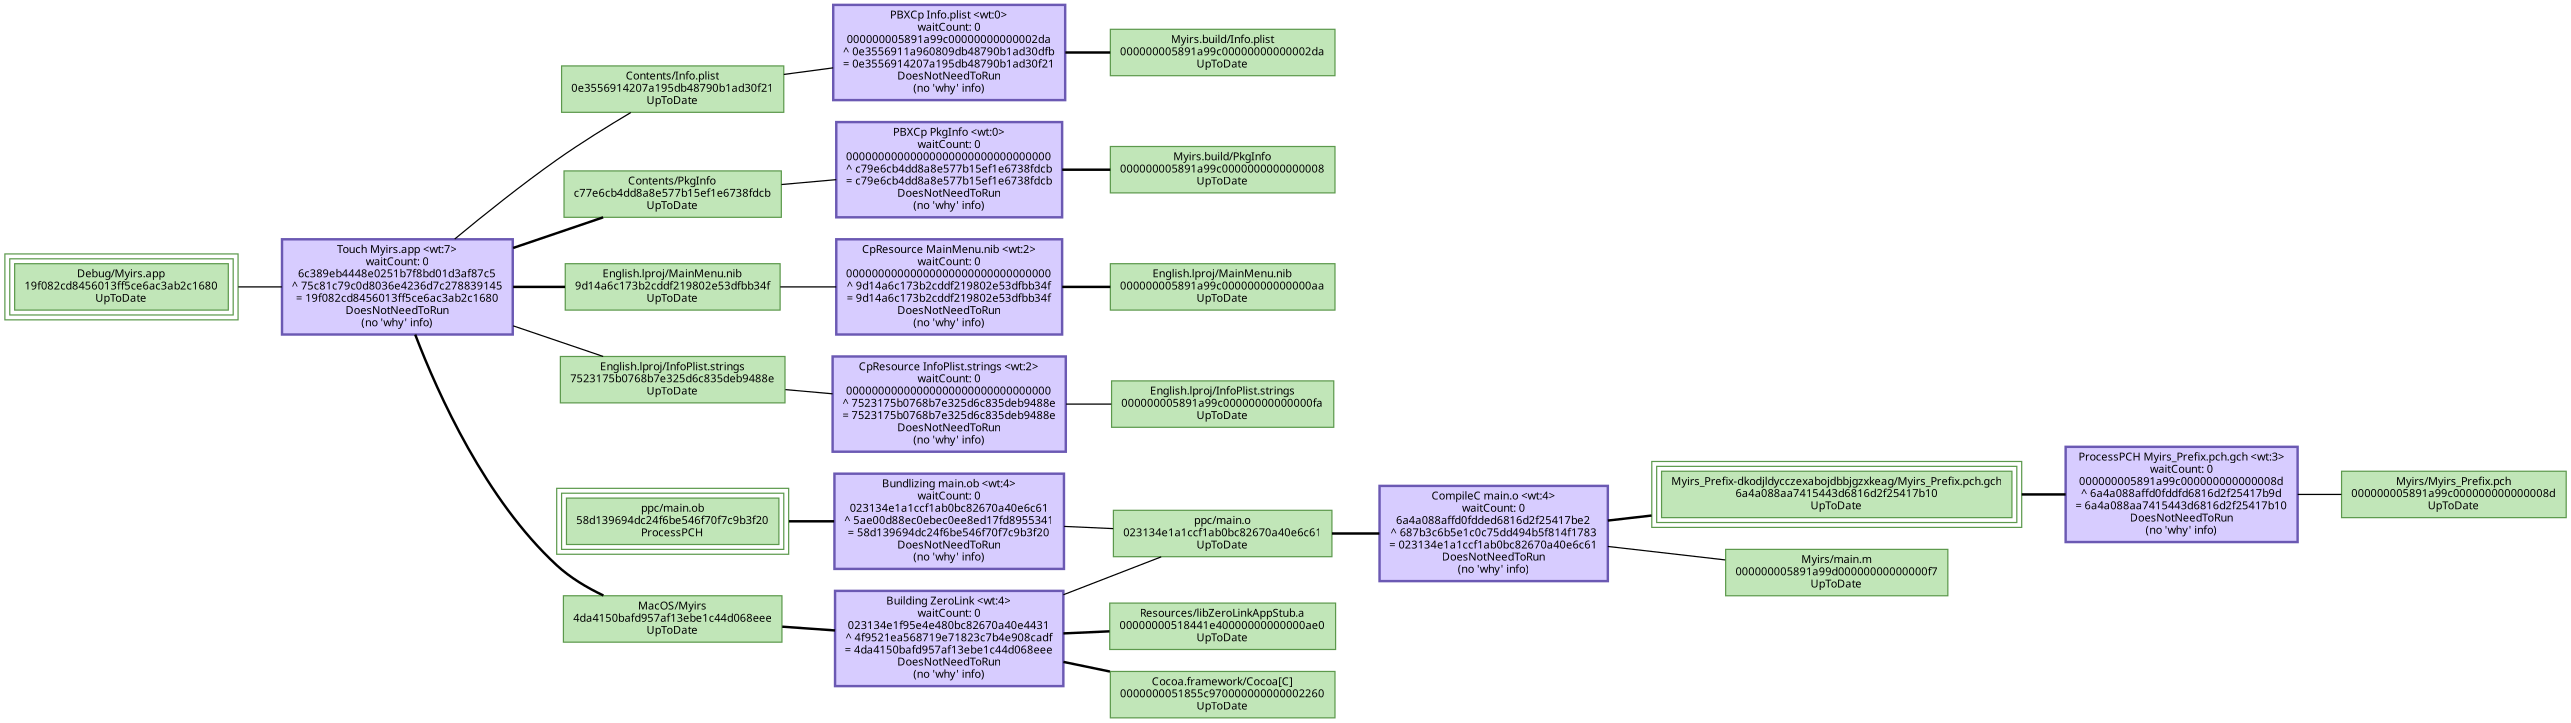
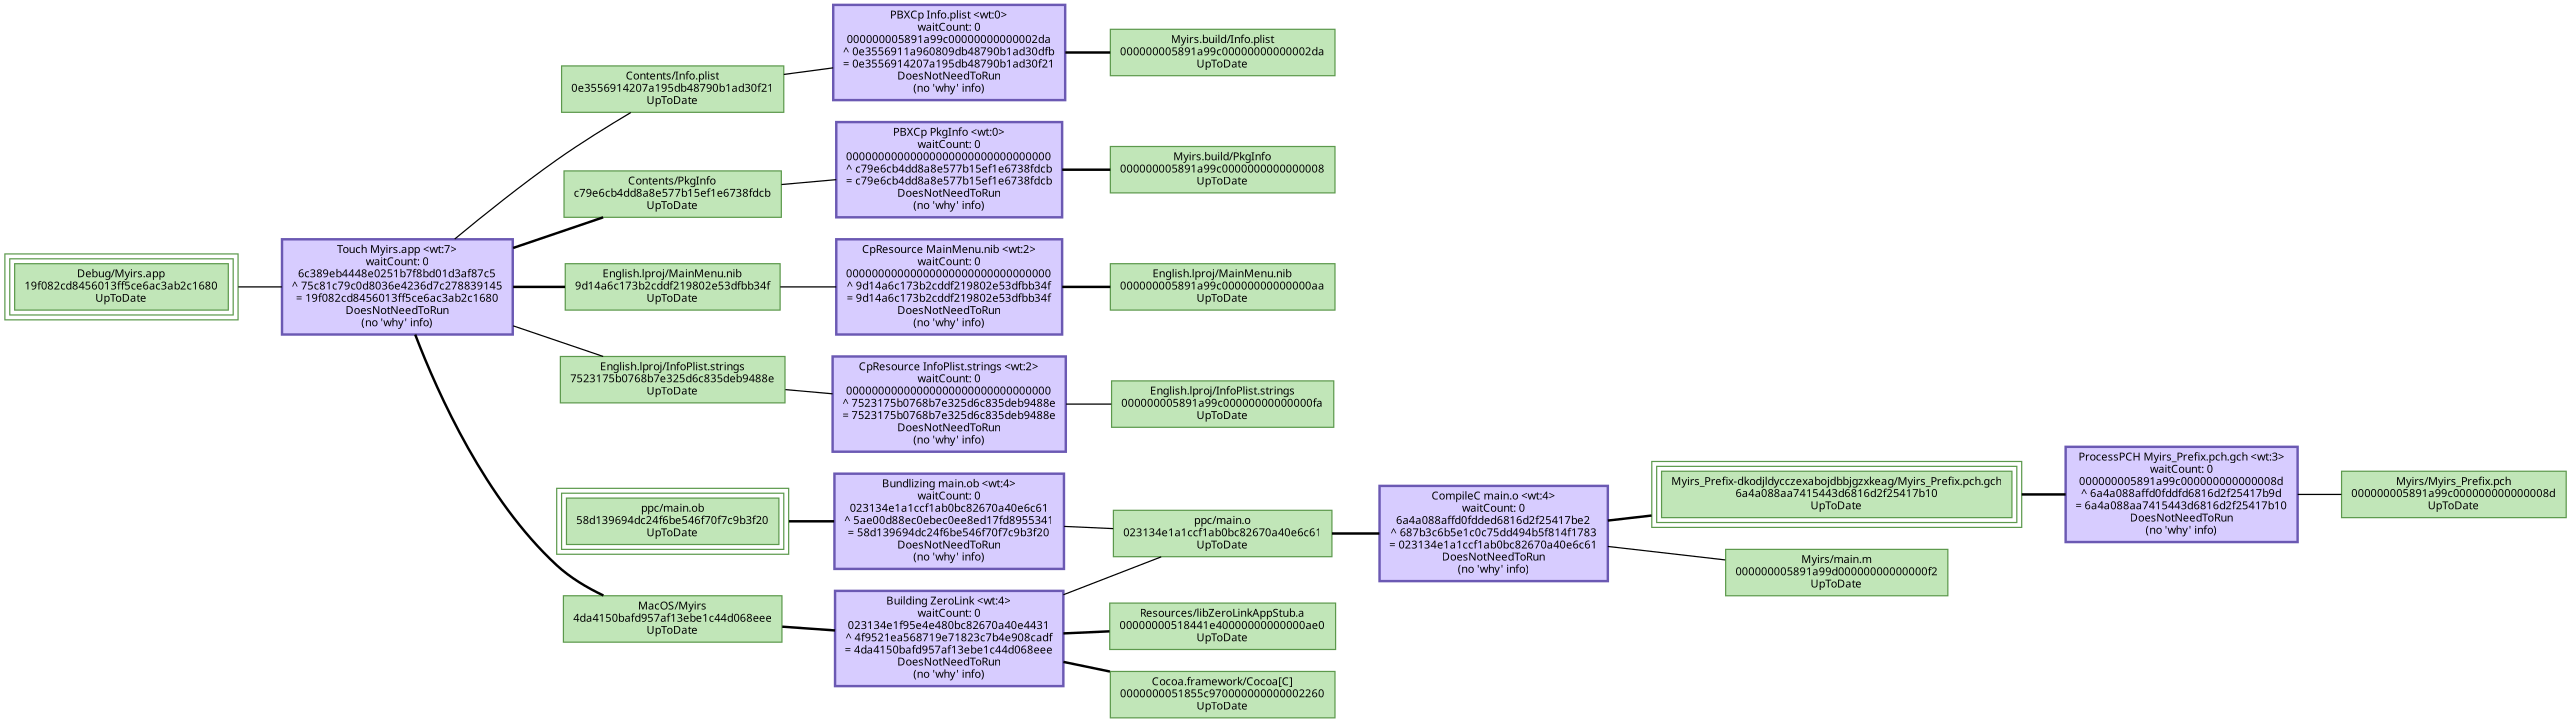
(673, 194) -> (673, 194)
(673, 521) -> (673, 521)
(1837, 573) -> (1837, 573)
